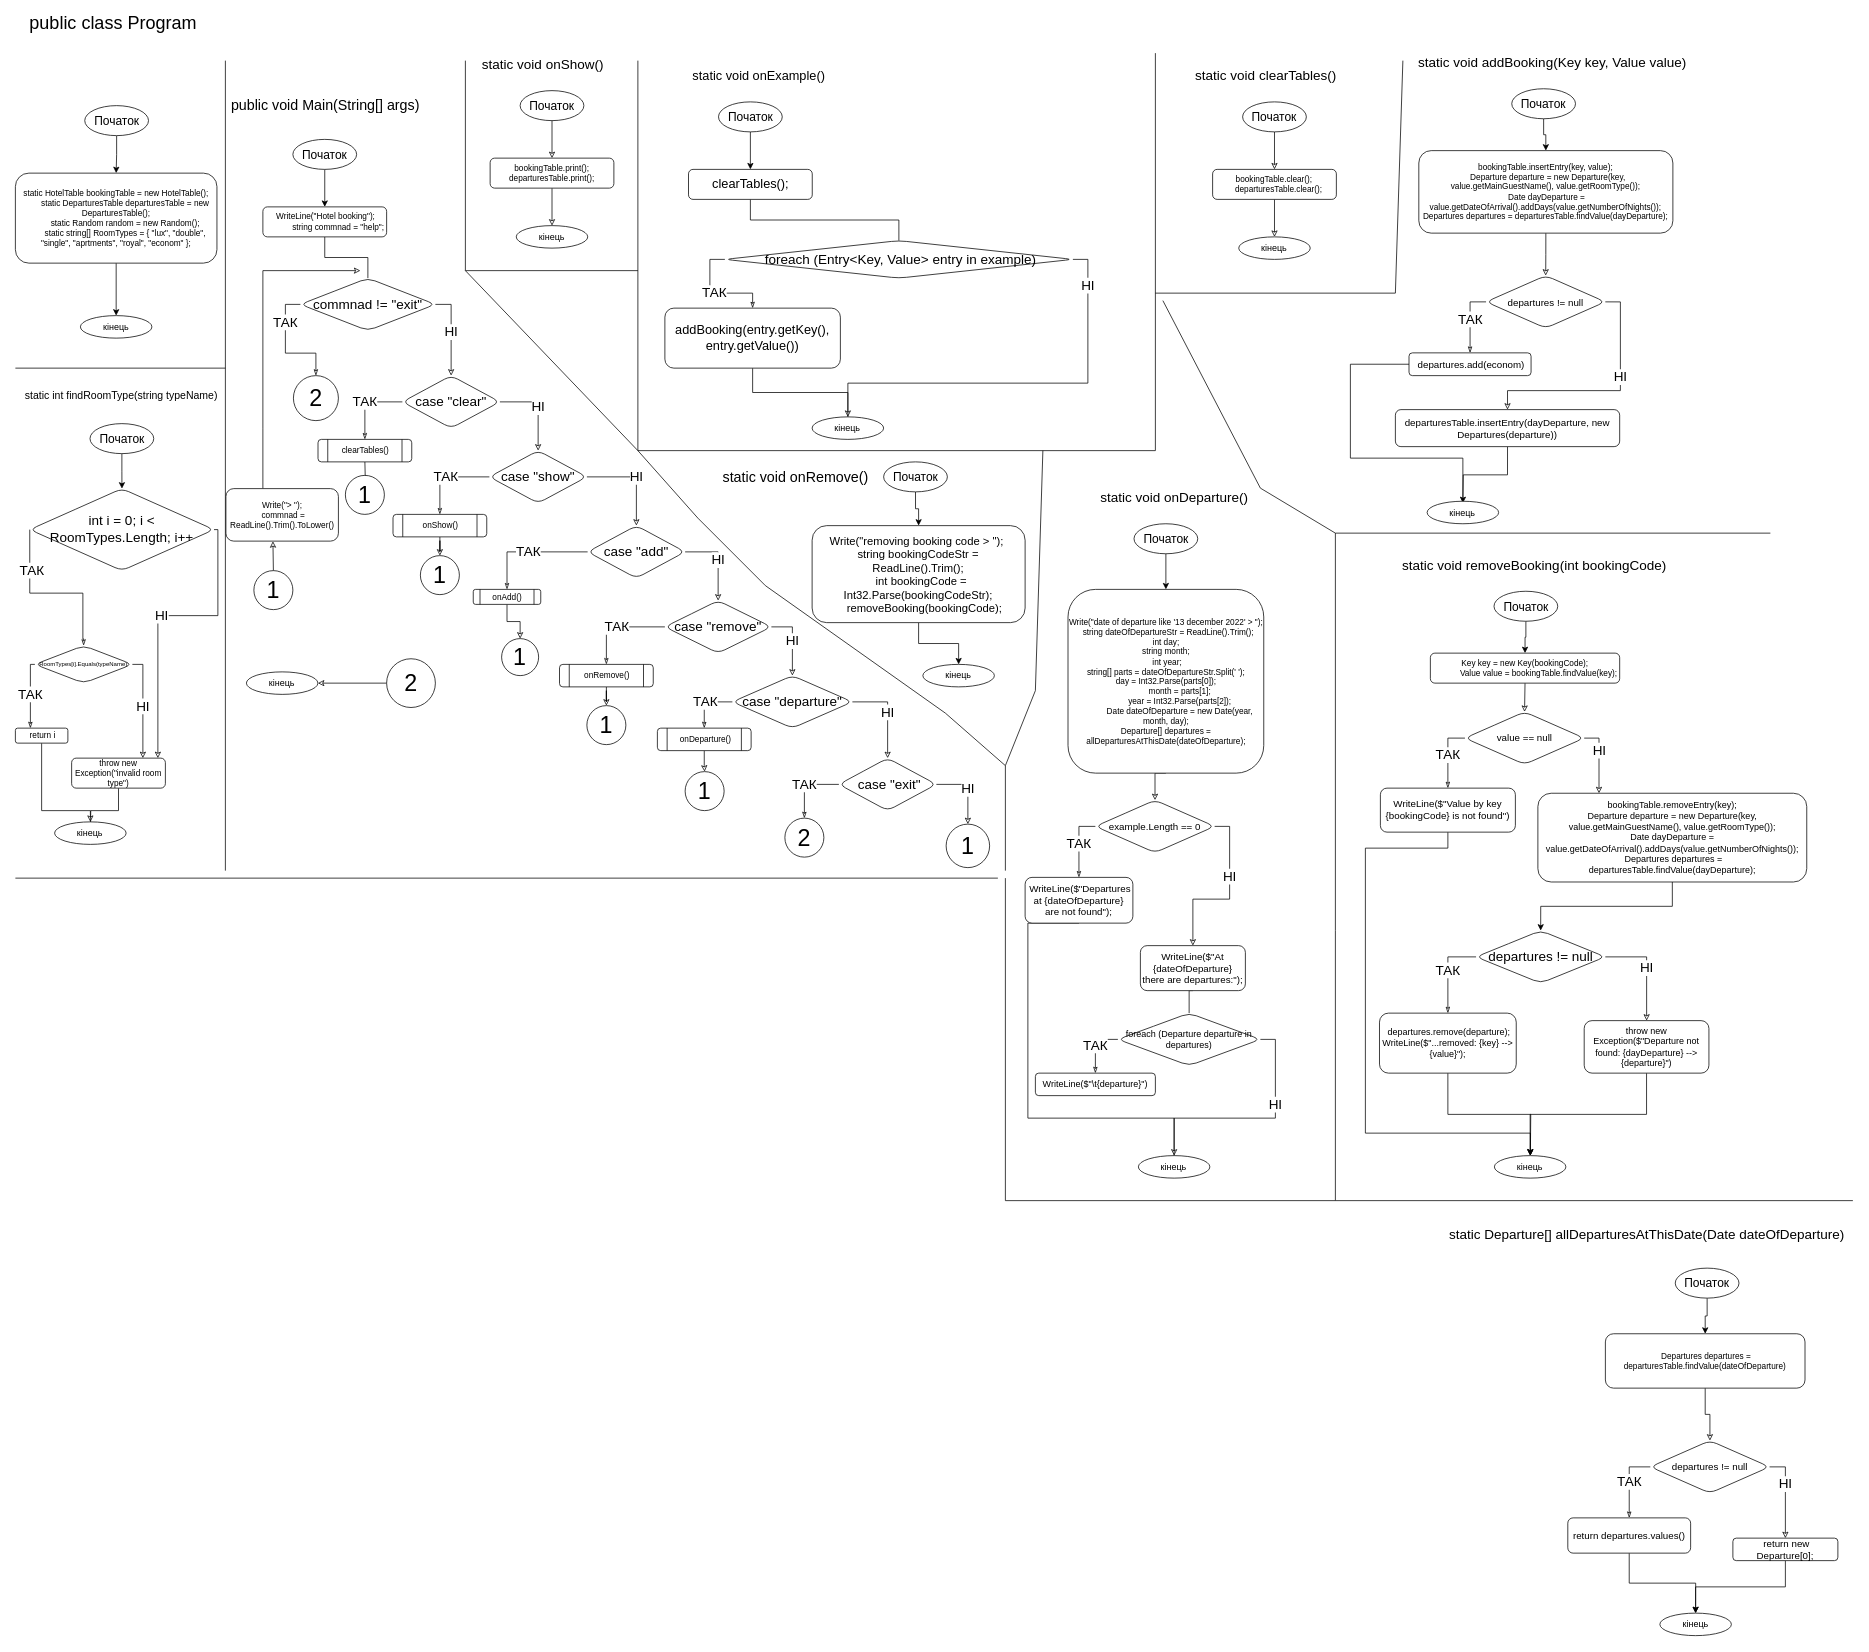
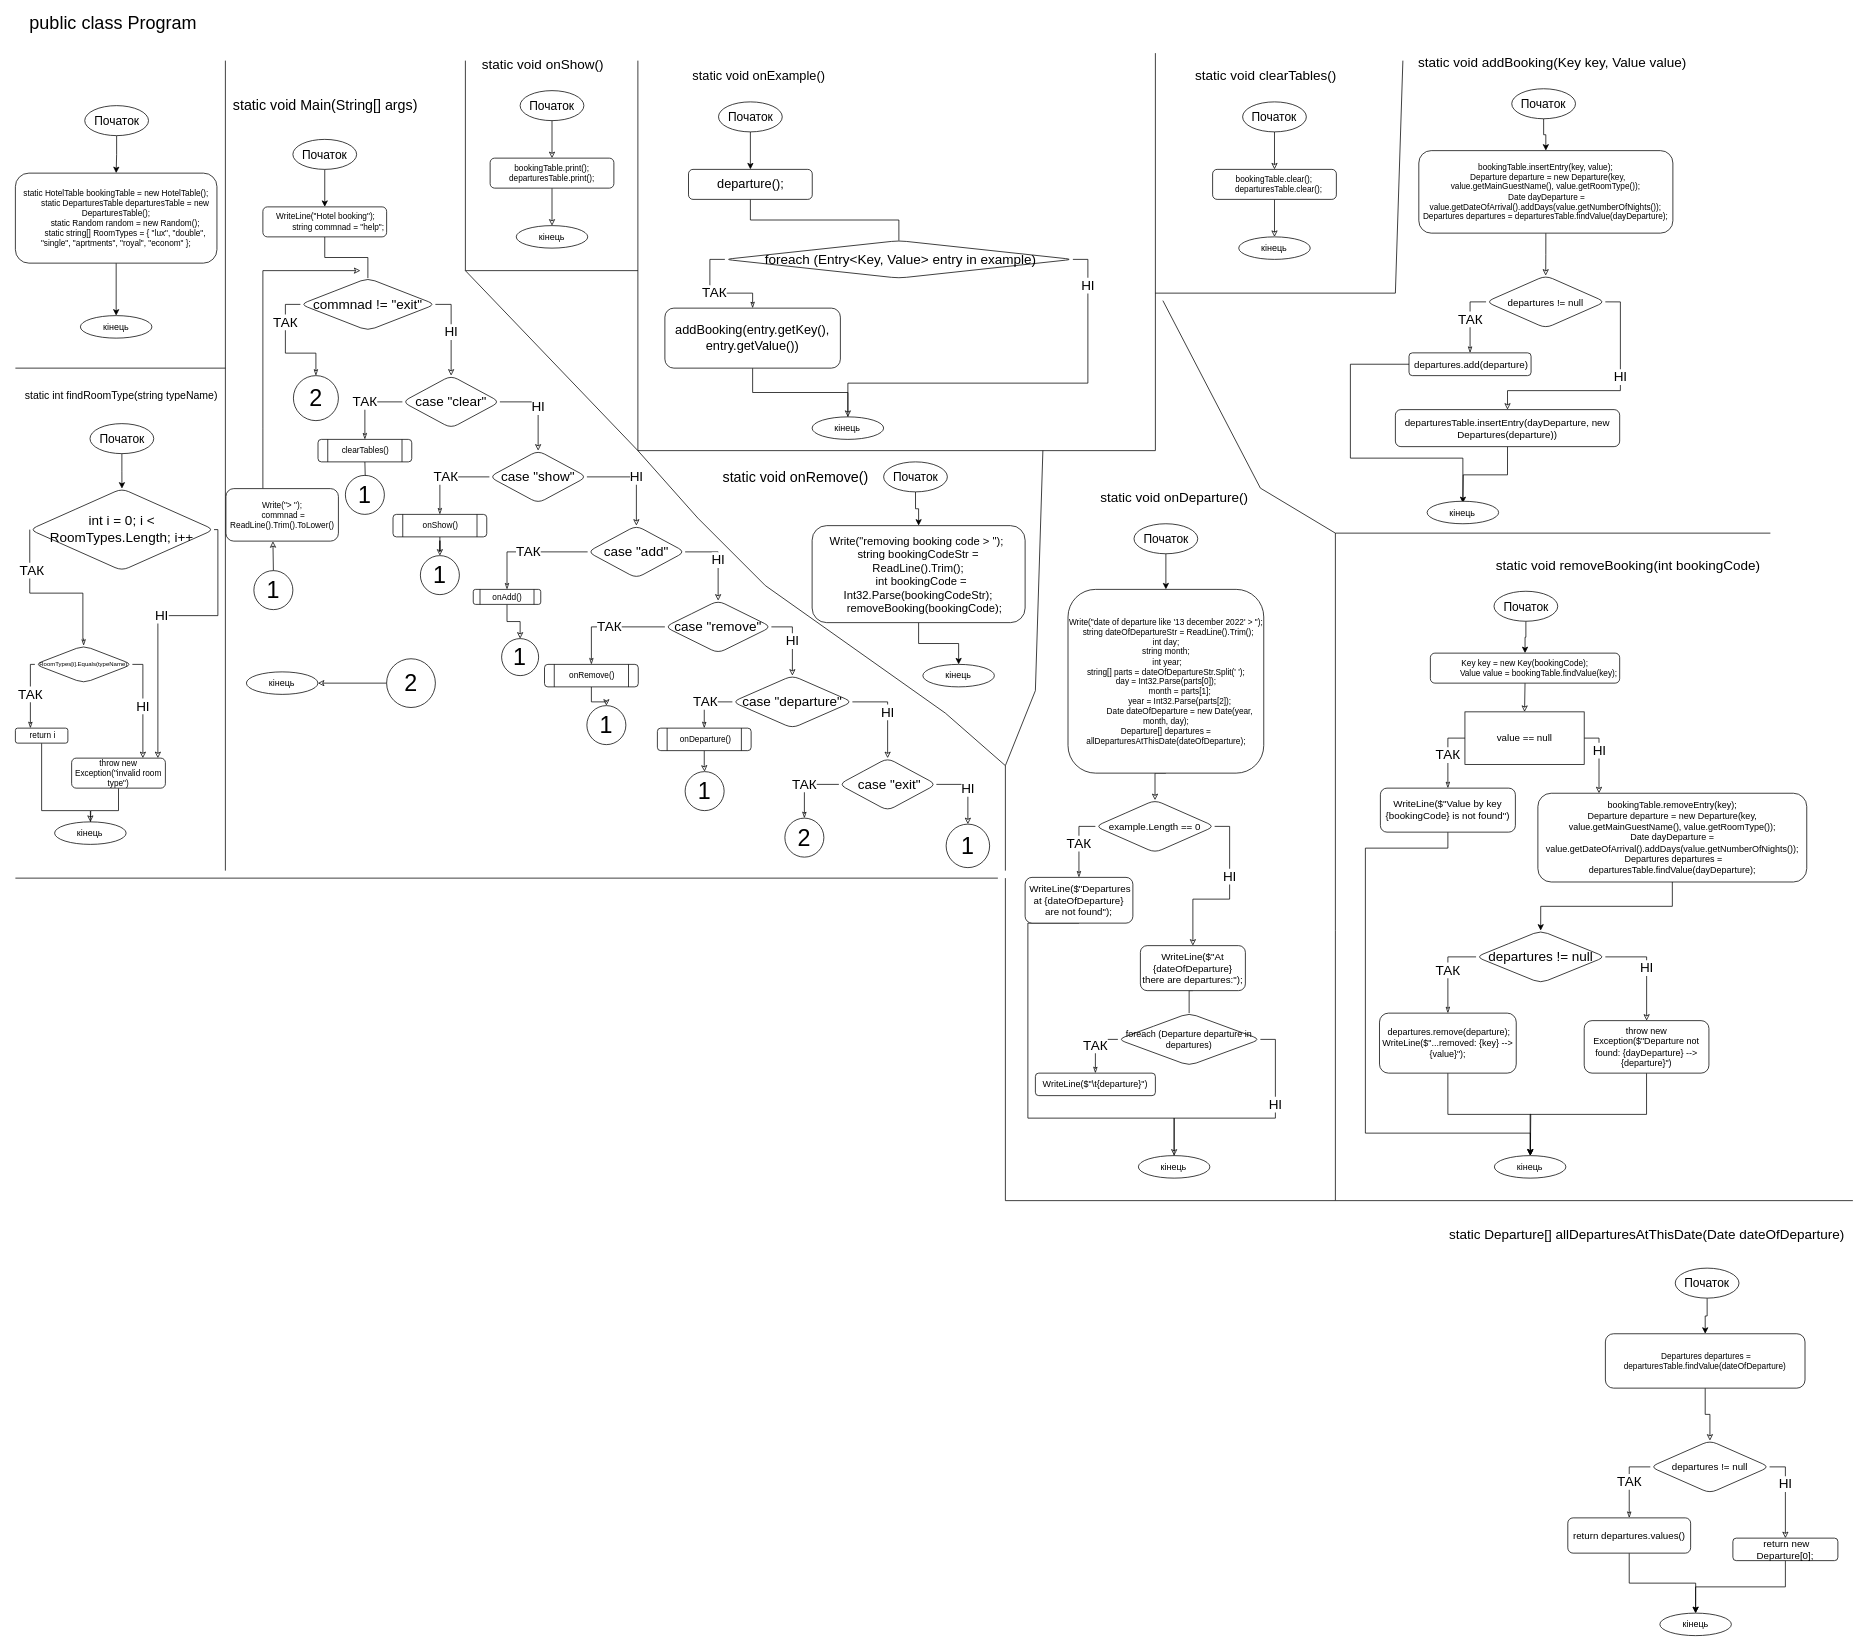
(326, 105) -> (326, 105)
(751, 184) -> (751, 184)
(1470, 364) -> (1470, 364)
(1534, 565) -> (1628, 565)
(606, 675) -> (591, 675)
(1525, 738) -> (1525, 738)
